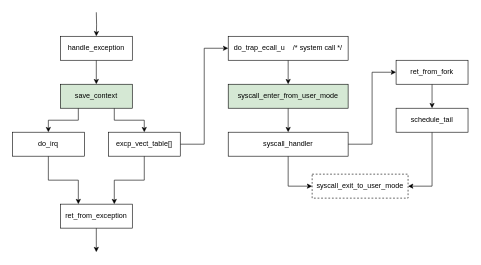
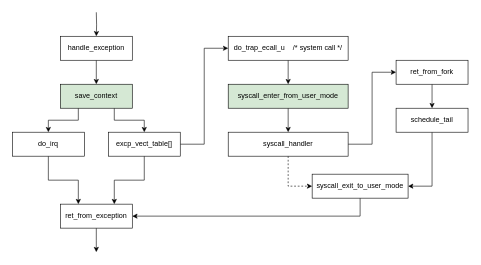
(288, 181) -> (288, 181)
(360, 186) -> (360, 186)
none -> (360, 199)
